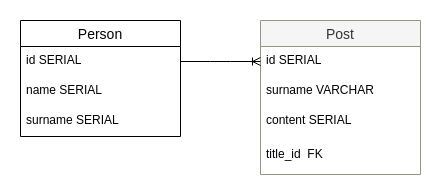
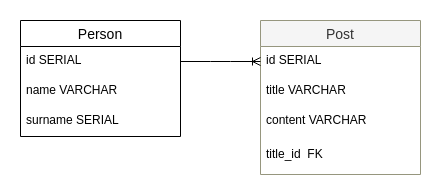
(61, 90) -> (65, 90)
(315, 90) -> (305, 90)
(311, 120) -> (315, 120)
